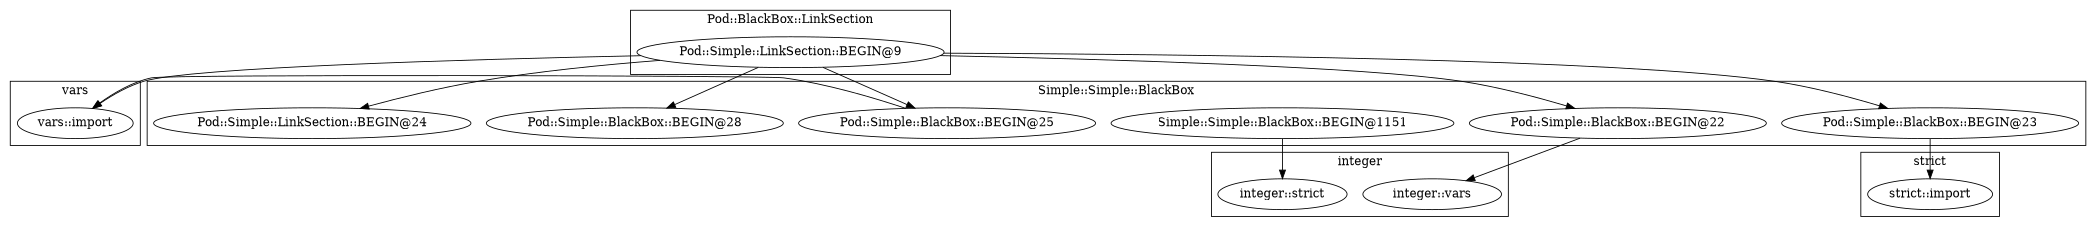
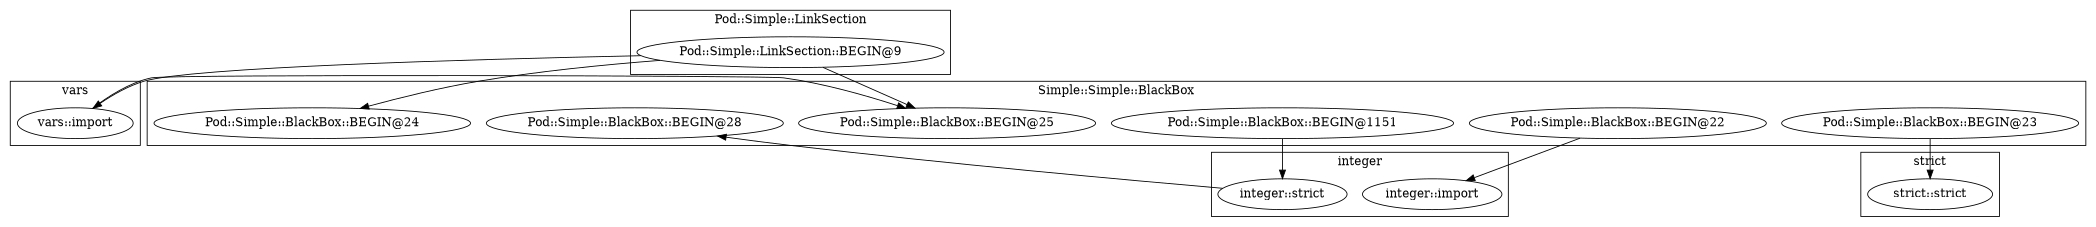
(791, 20) -> (791, 20)
(1413, 60) -> none
(1255, 66) -> none
(461, 76) -> (472, 76)
(715, 87) -> (974, 165)
(312, 123) -> (312, 123)
(1282, 123) -> (1282, 123)
(1432, 194) -> (1432, 194)
(1930, 194) -> (1930, 194)
